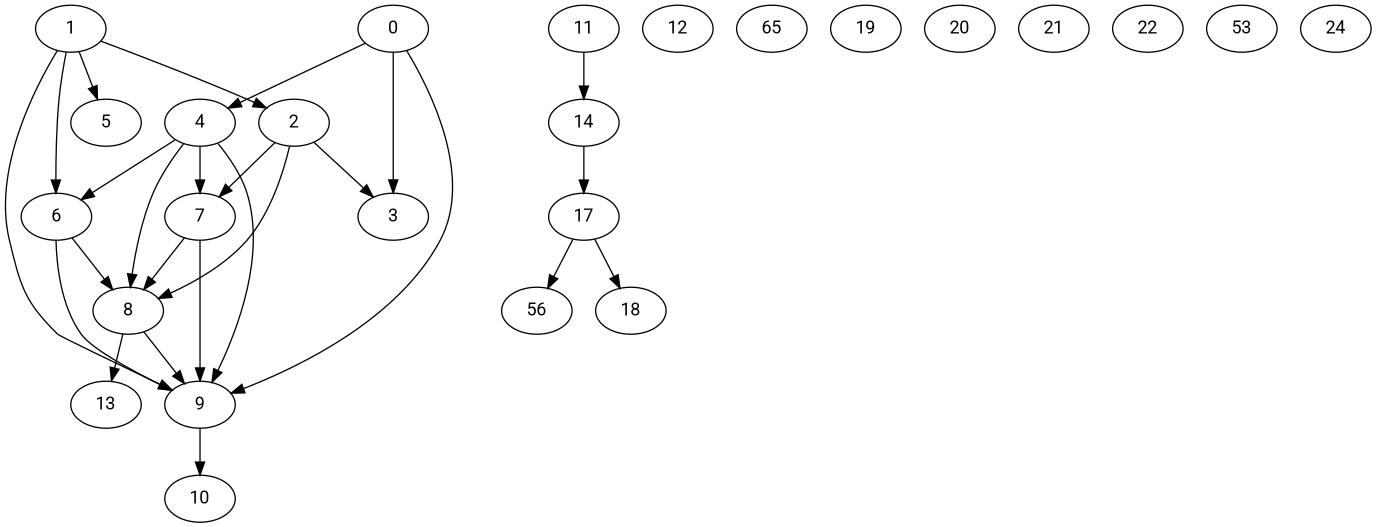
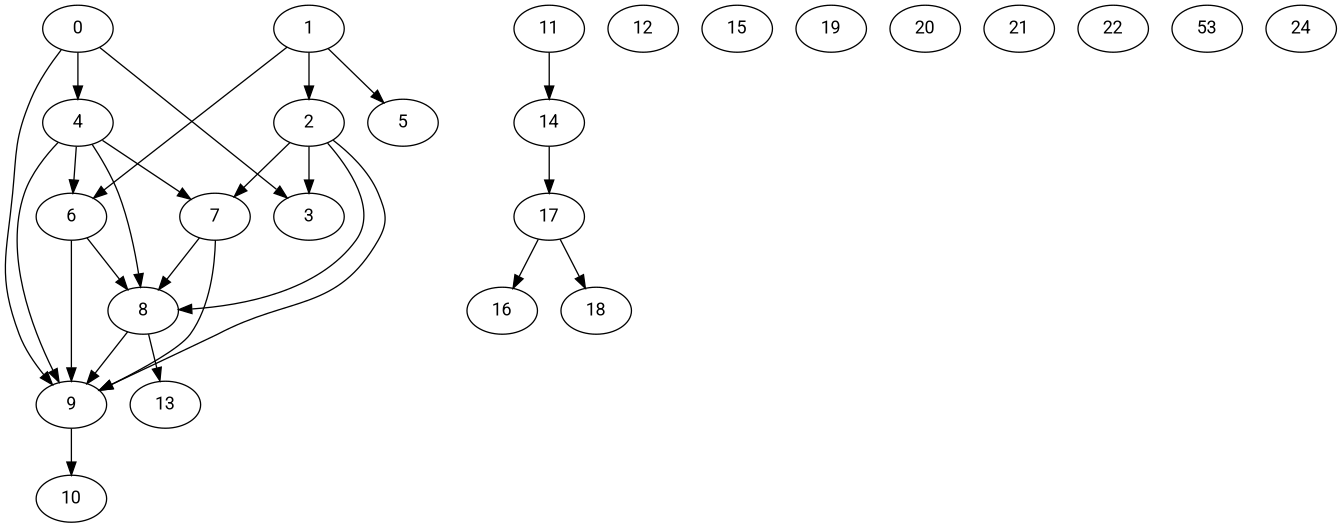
(772, 29) -> (737, 29)
(12, 251) -> (308, 300)
(537, 311) -> (502, 311)
